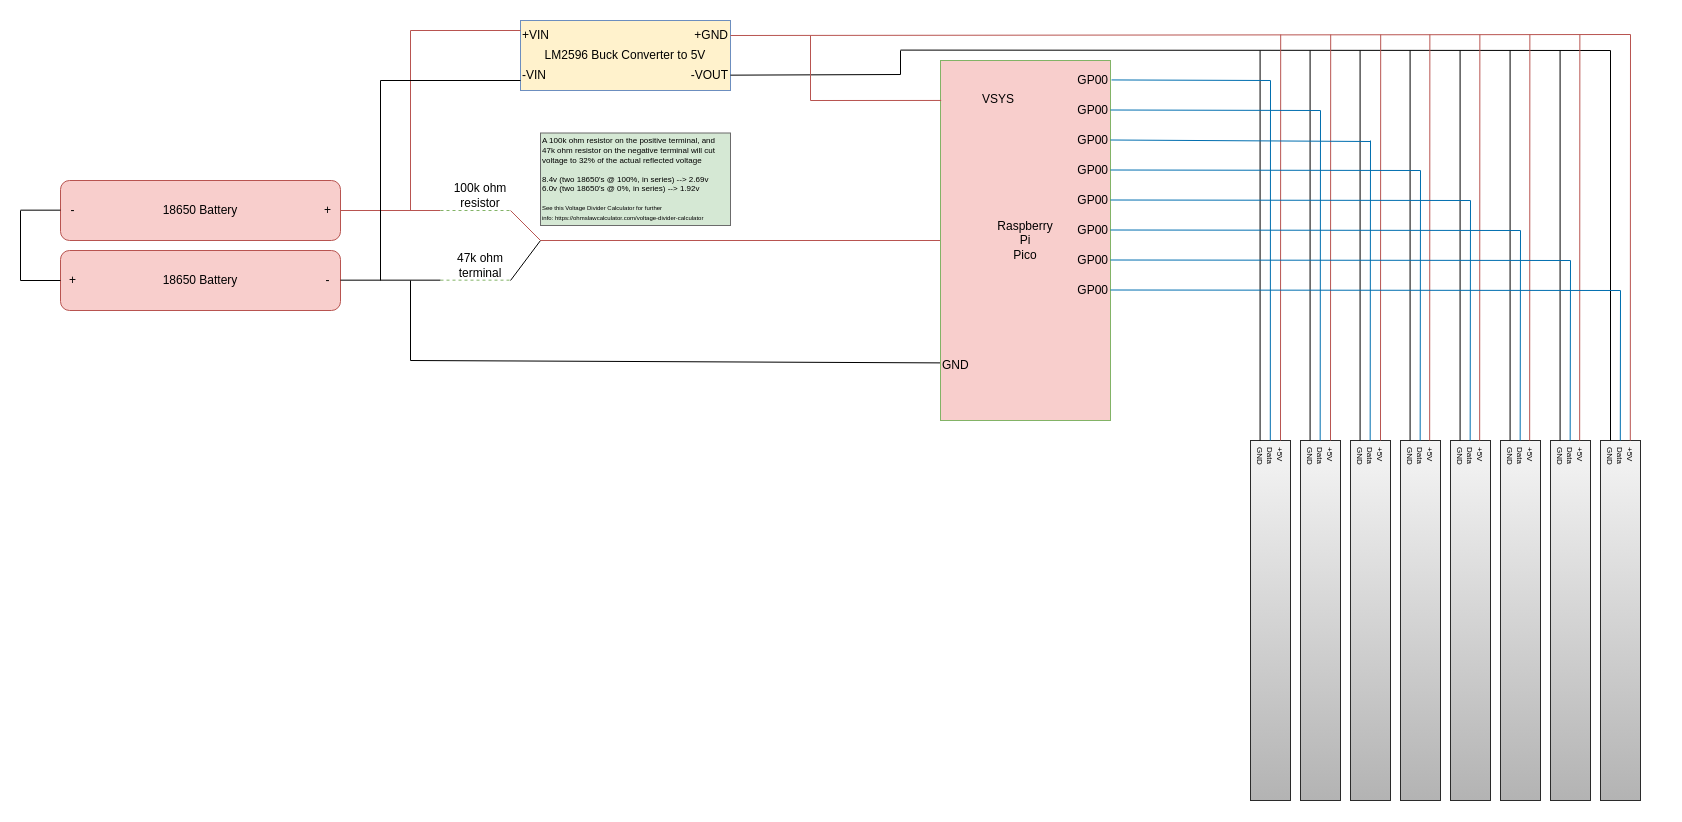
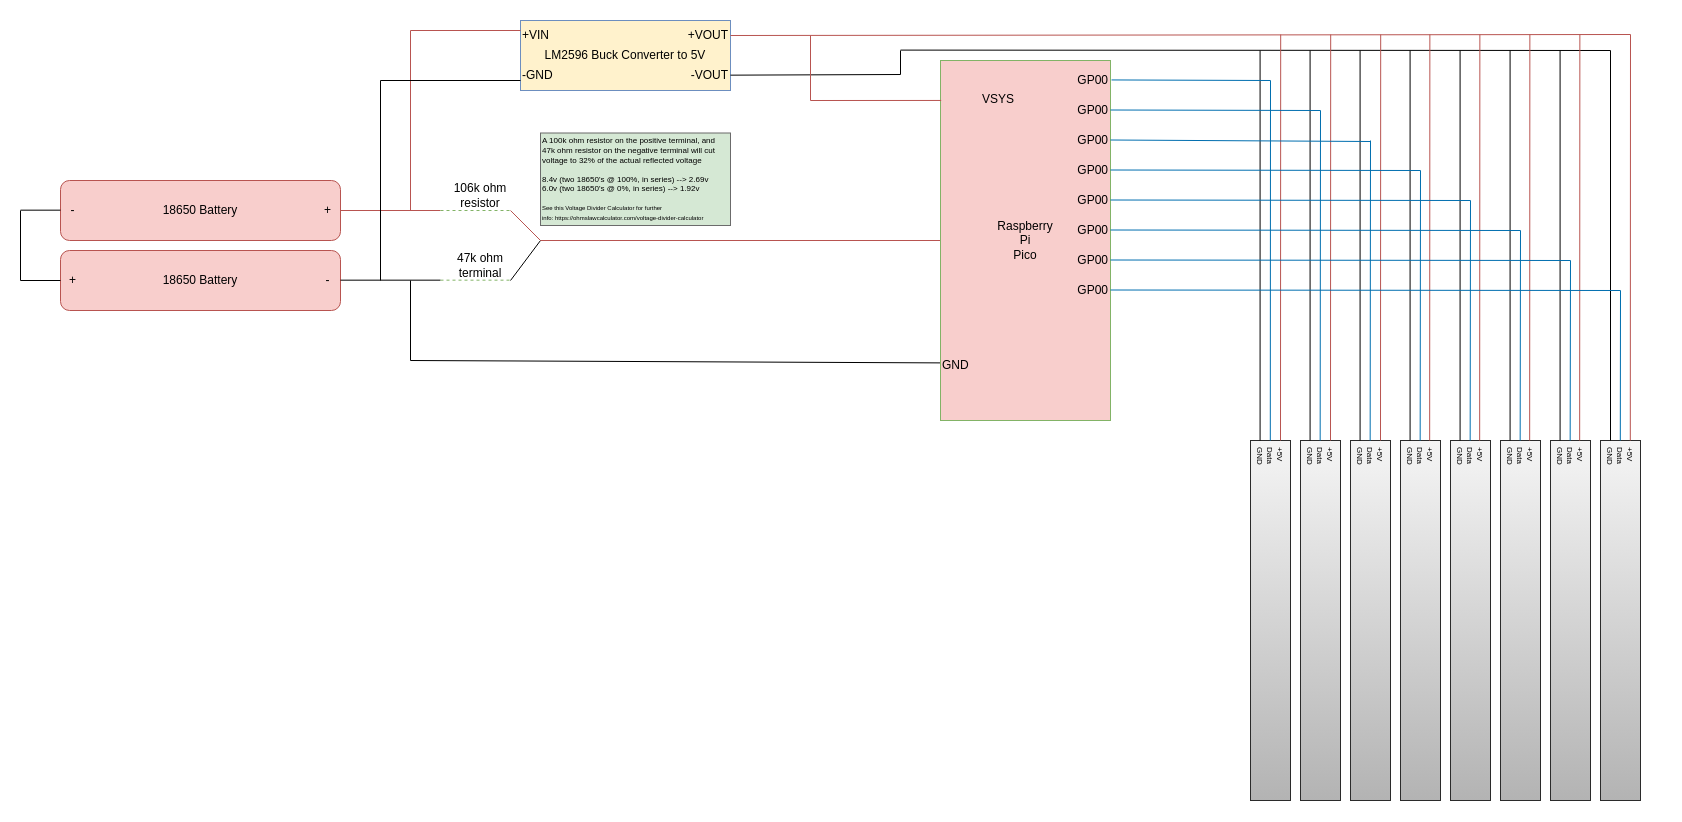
(715, 36) -> (712, 36)
(536, 76) -> (536, 76)
(481, 196) -> (481, 196)
